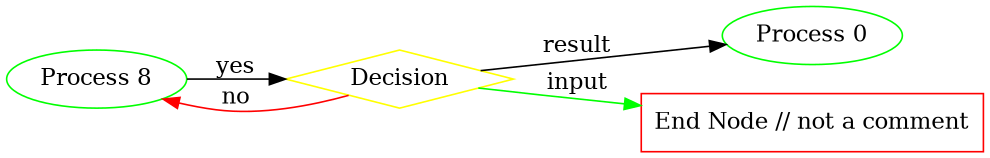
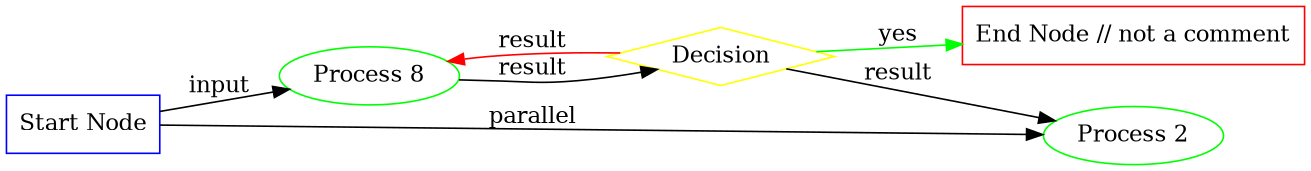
(812, 36) -> (1133, 136)
(236, 67) -> (533, 69)
(578, 83) -> (899, 35)
(236, 98) -> (533, 41)
none -> (83, 124)
